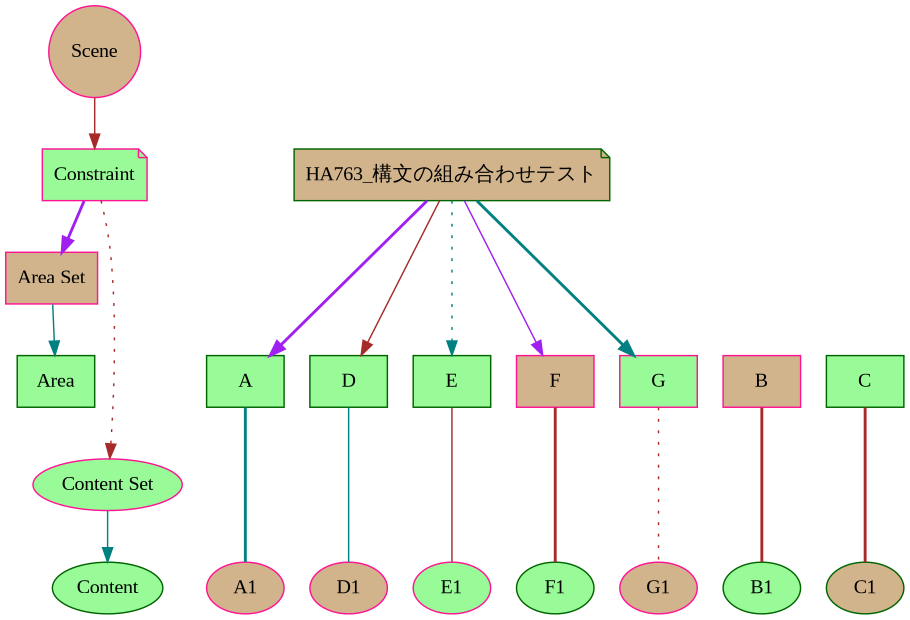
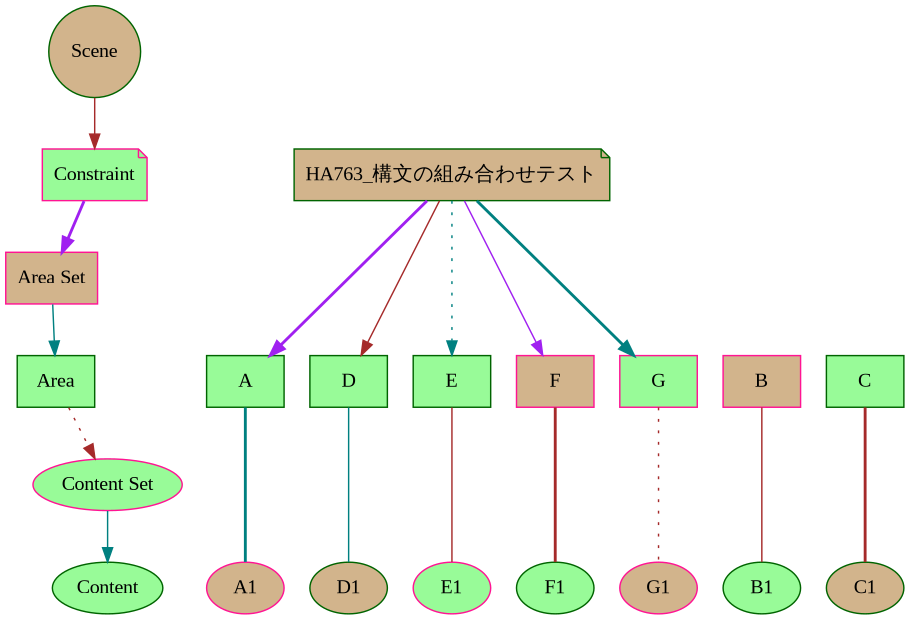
(95, 52) -> (95, 52)
(114, 322) -> (78, 427)
(762, 485) -> (762, 485)
(349, 588) -> (349, 588)
